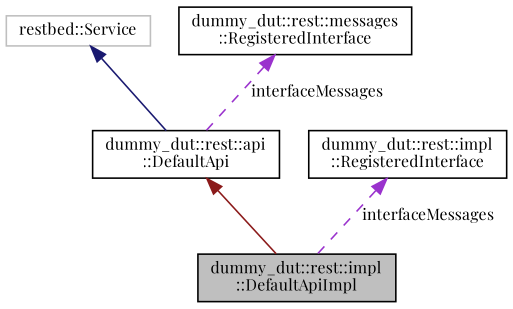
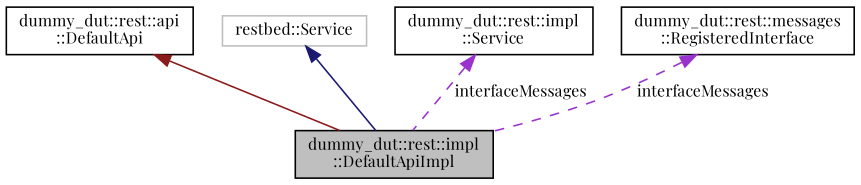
(134, 94) -> (346, 95)
(235, 99) -> (590, 103)
(408, 154) -> (494, 31)
